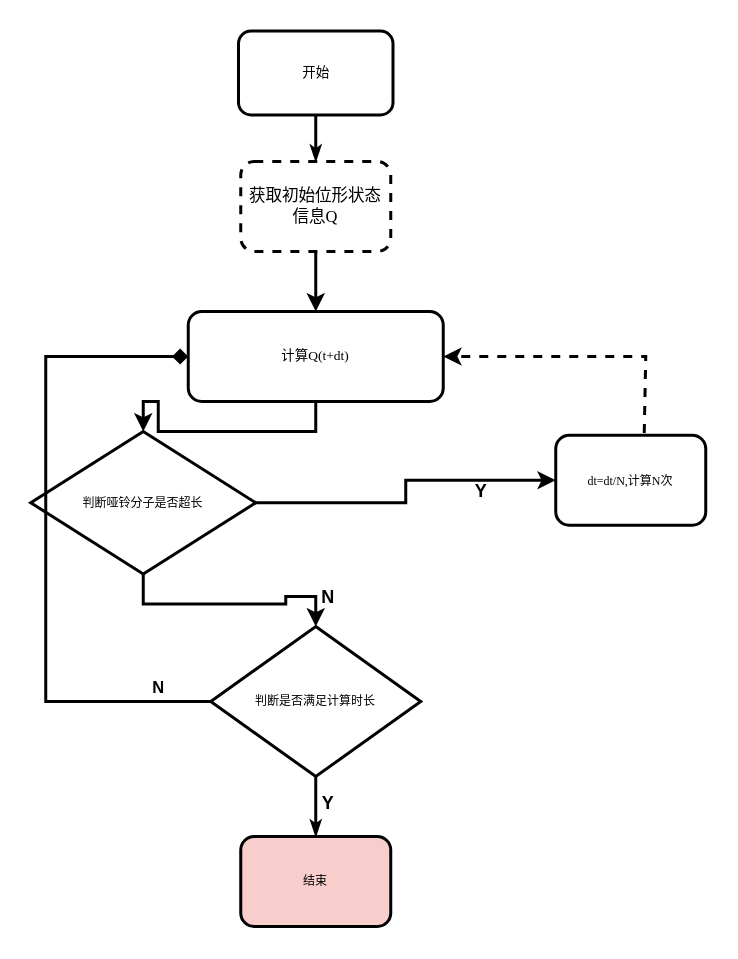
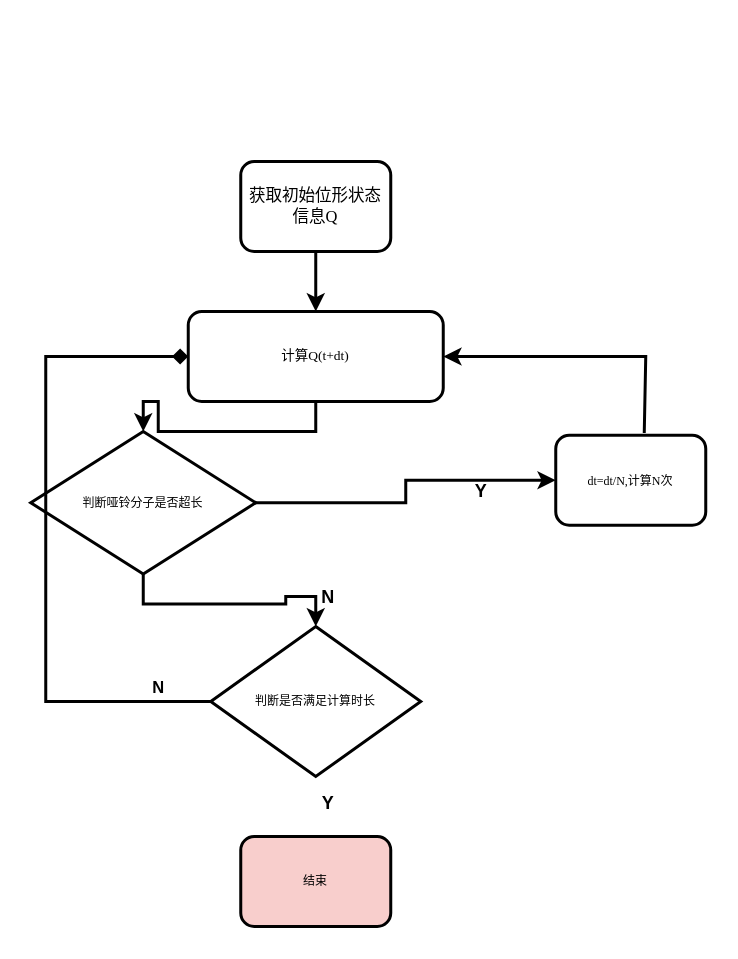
(316, 73) -> none
(316, 140) -> none
(316, 206) -> (316, 206)
(585, 356) -> (585, 356)
(316, 801) -> none
